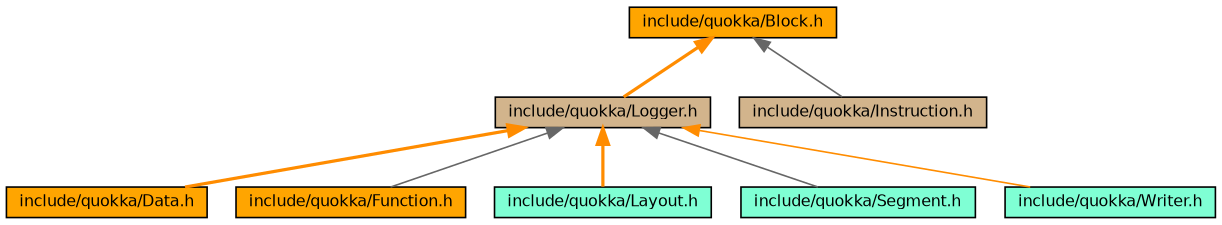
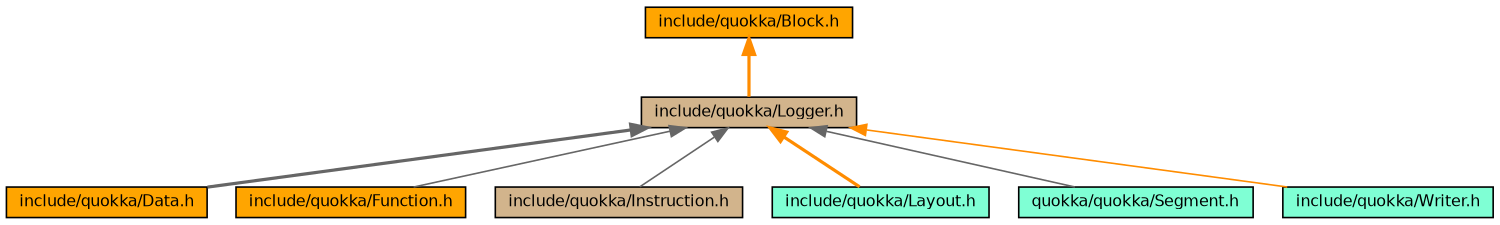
(805, 72) -> (677, 162)
(346, 159) -> (419, 158)
(858, 202) -> (1136, 202)
